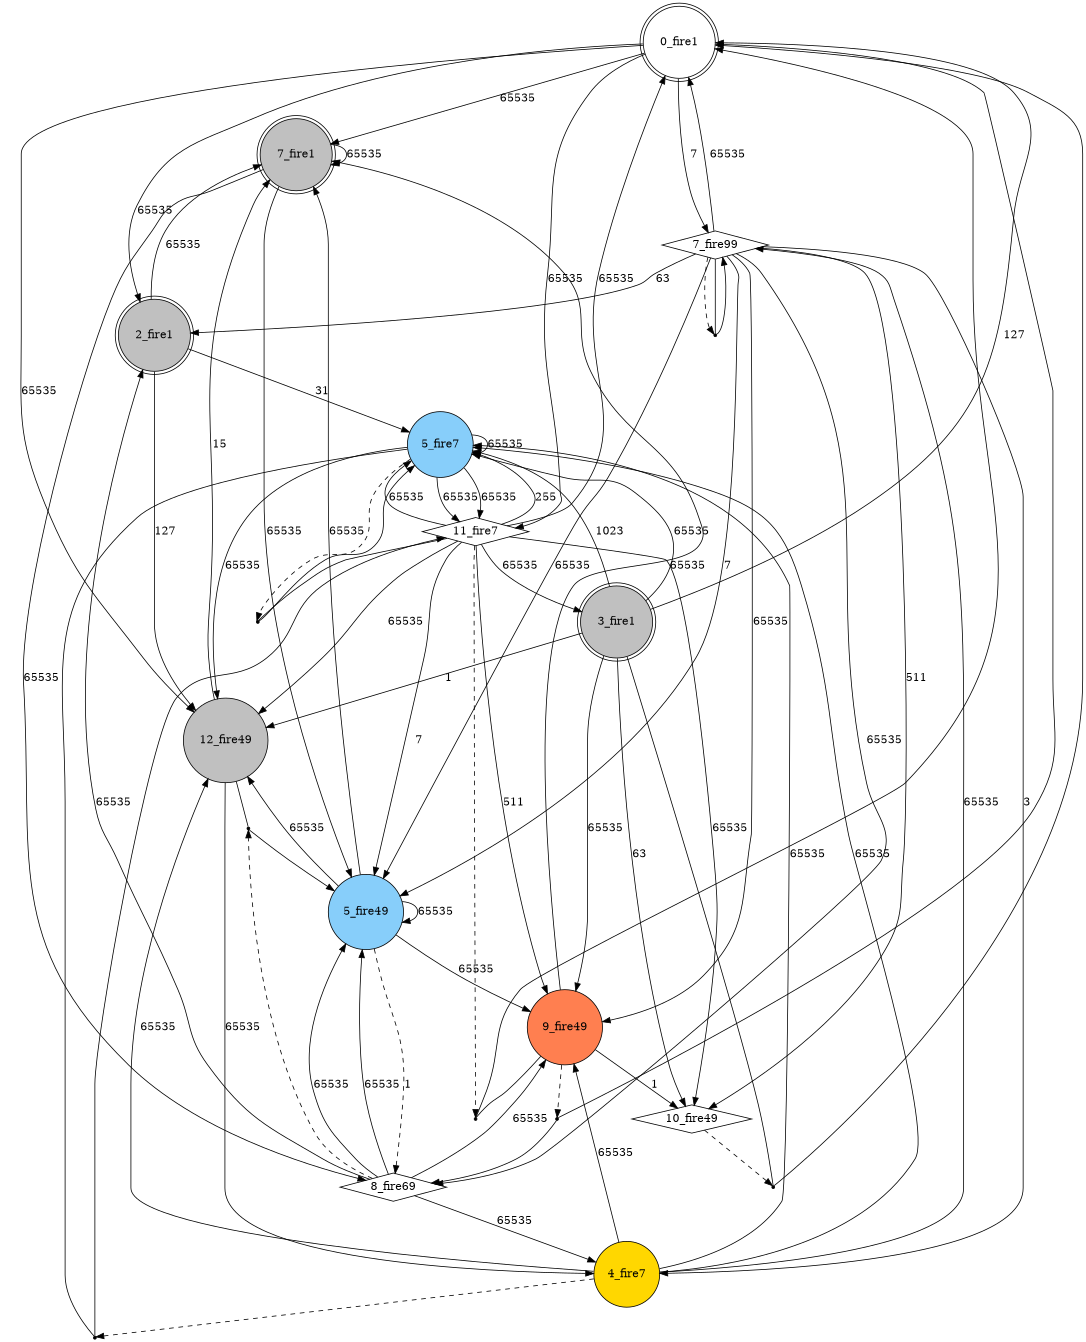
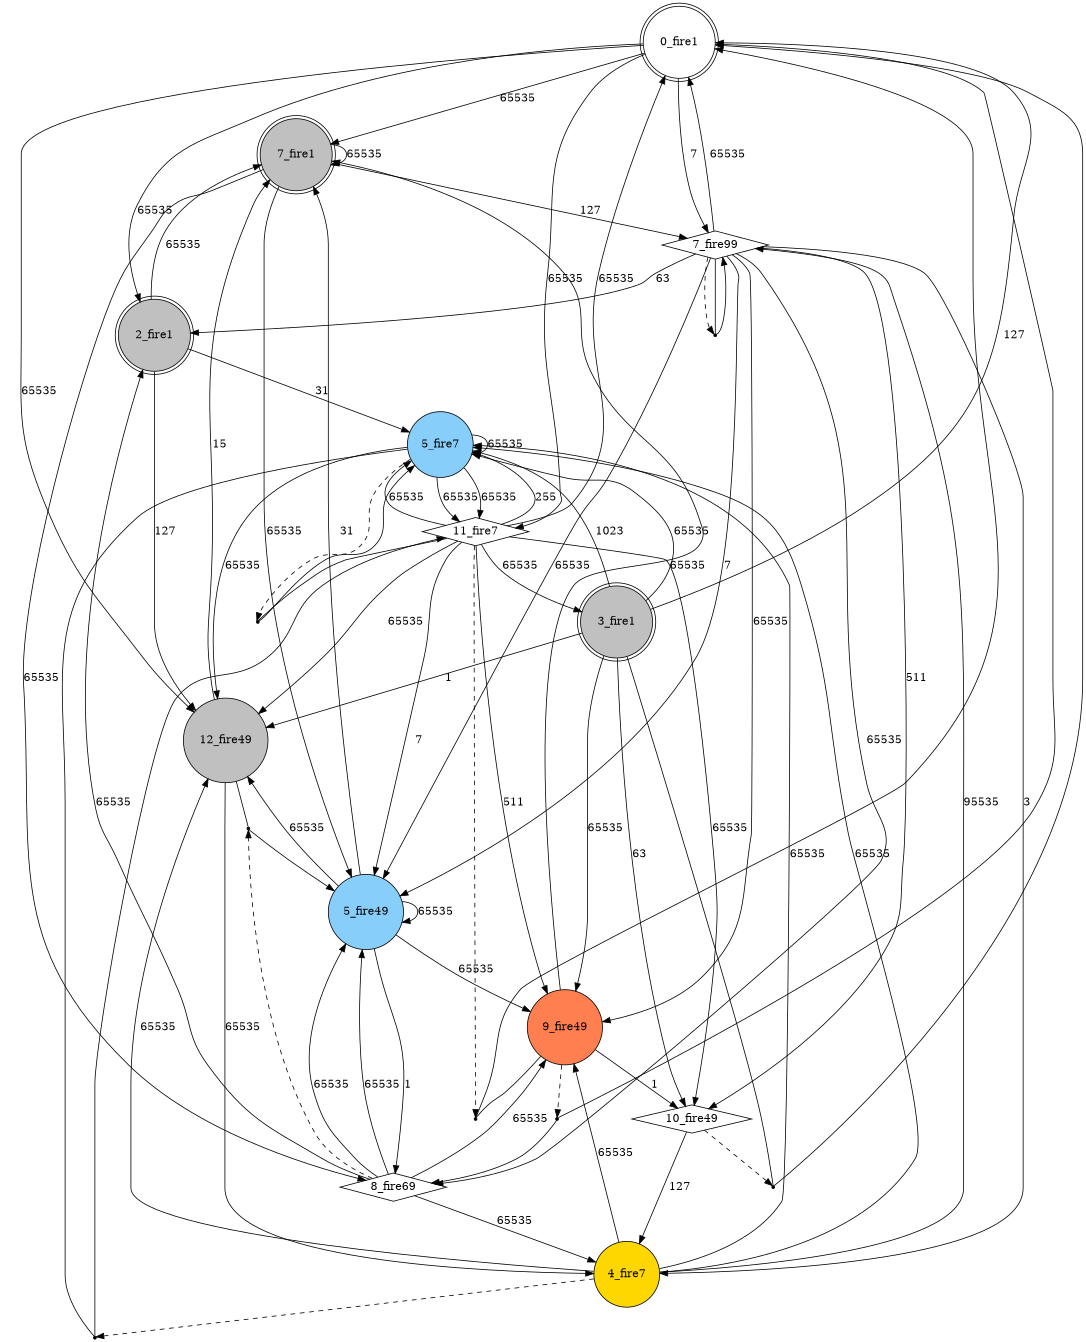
none -> (505, 200)
(347, 532) -> (347, 532)
(982, 803) -> (982, 803)
(403, 1056) -> (403, 1056)
none -> (665, 1184)
